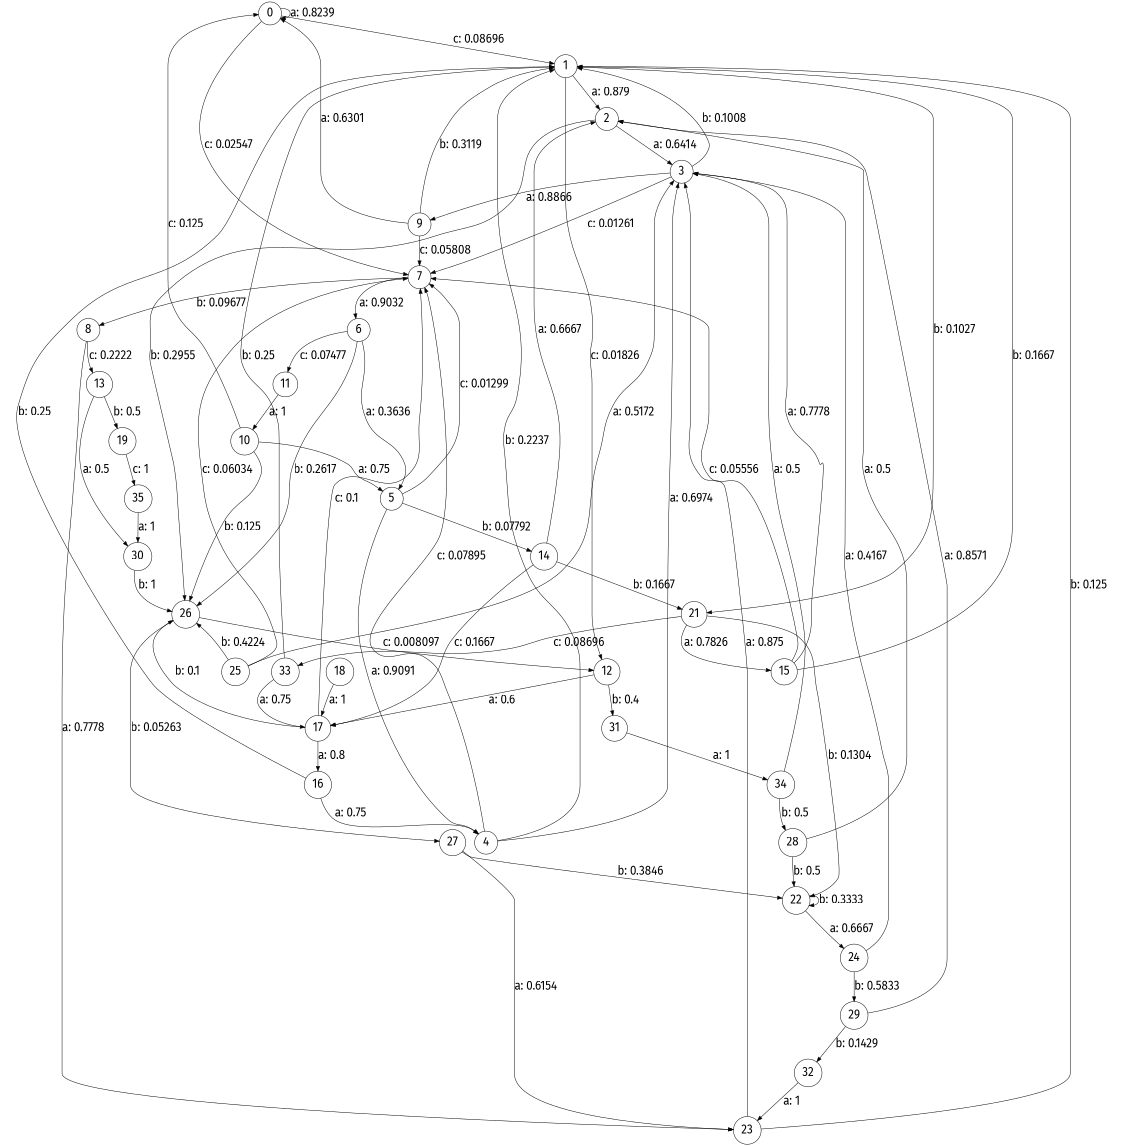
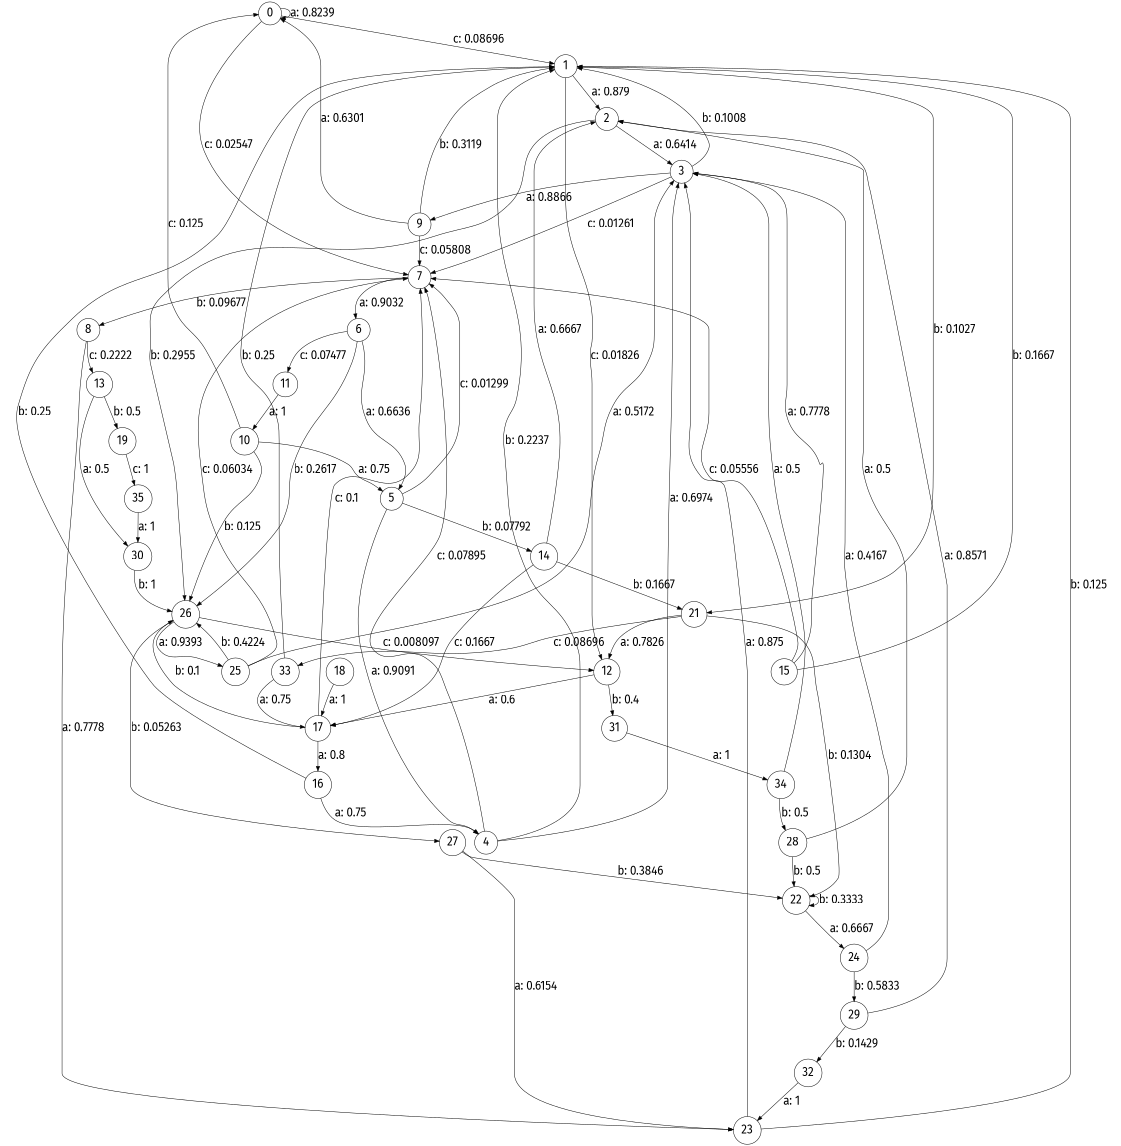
(393, 412) -> (393, 412)
none -> (170, 657)
(711, 662) -> (638, 626)
